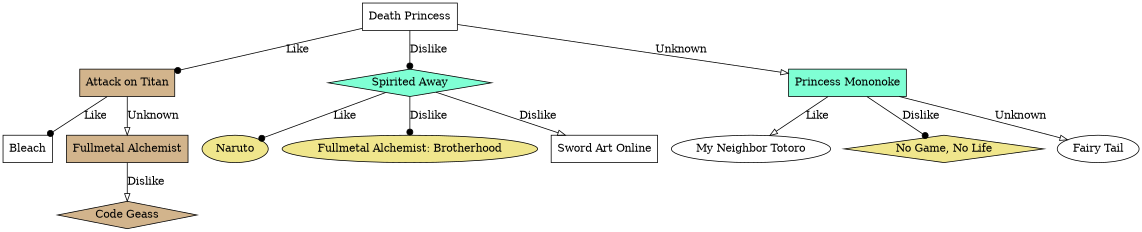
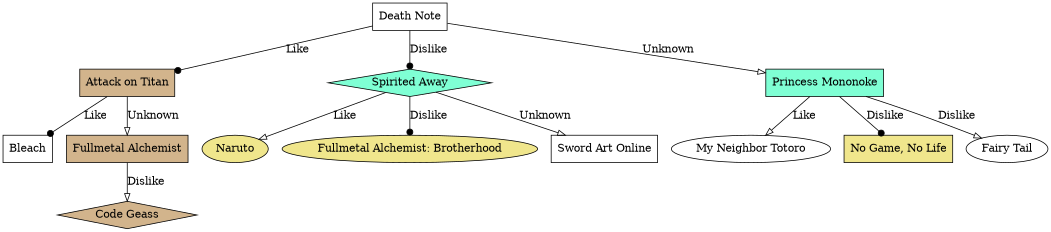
(410, 17) -> (410, 17)
(325, 115) -> (326, 115)
(538, 116) -> (545, 116)
(1021, 116) -> (956, 116)
(944, 149) -> (898, 149)
